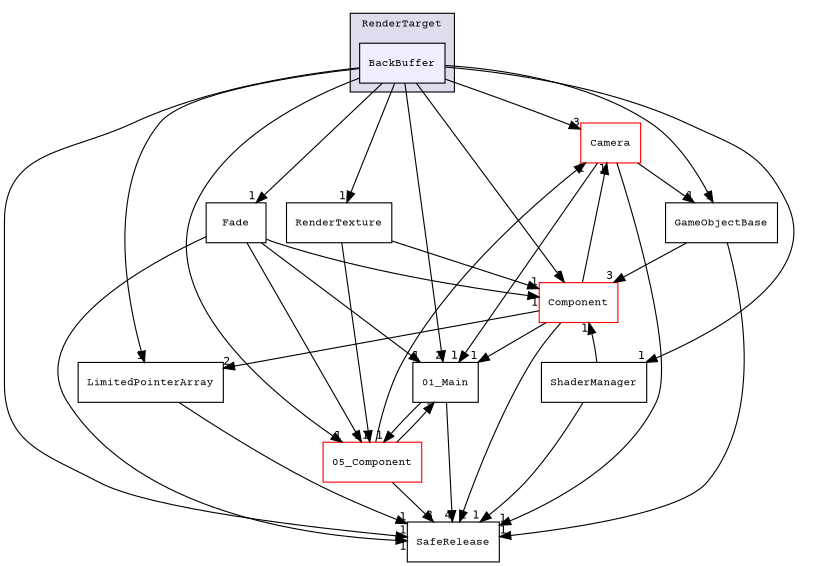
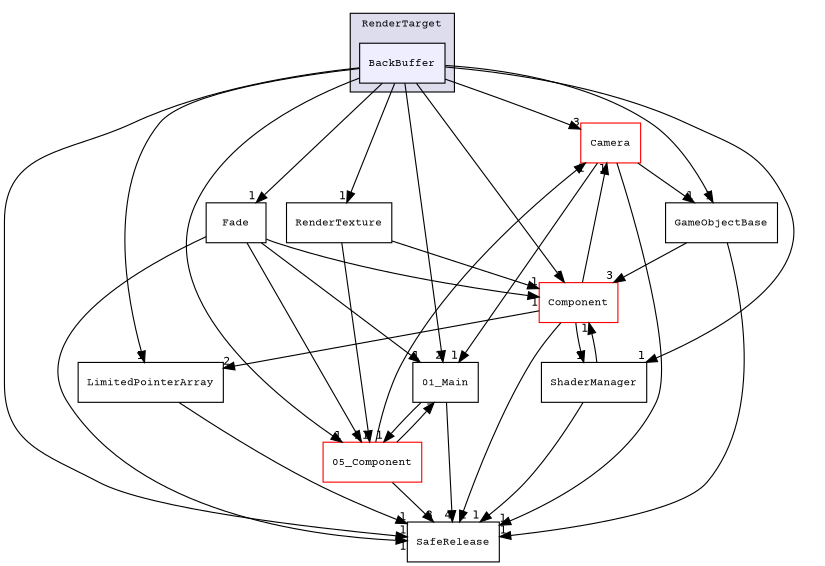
(517, 340) -> (578, 337)
